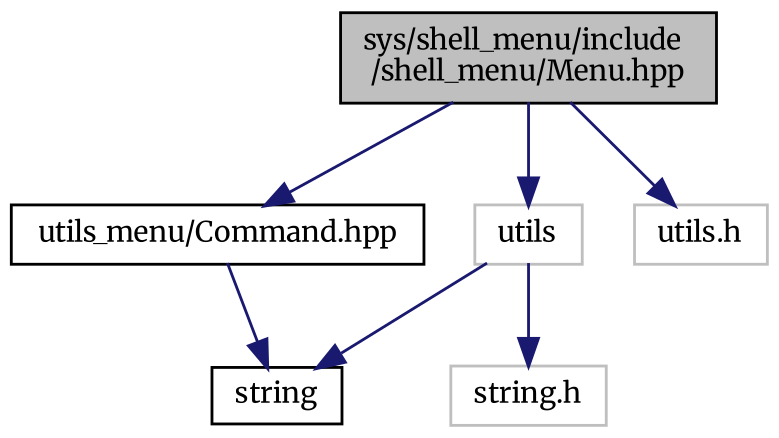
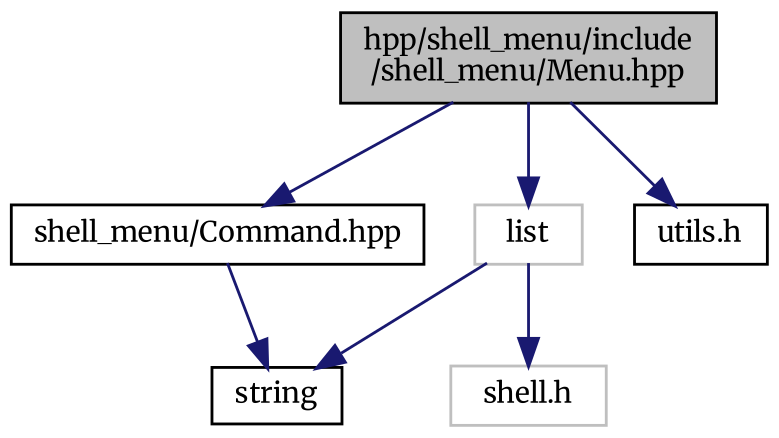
(529, 58) -> (529, 58)
(218, 235) -> (218, 235)
(529, 235) -> (529, 235)
(701, 235) -> (701, 235)
(529, 396) -> (529, 396)
